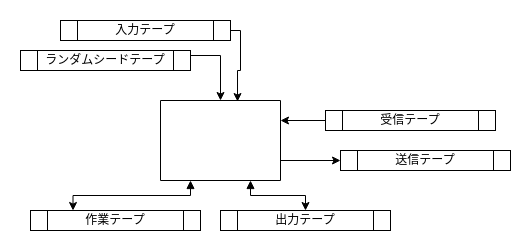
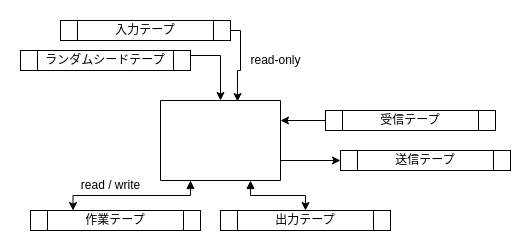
none -> (276, 61)
none -> (111, 186)
